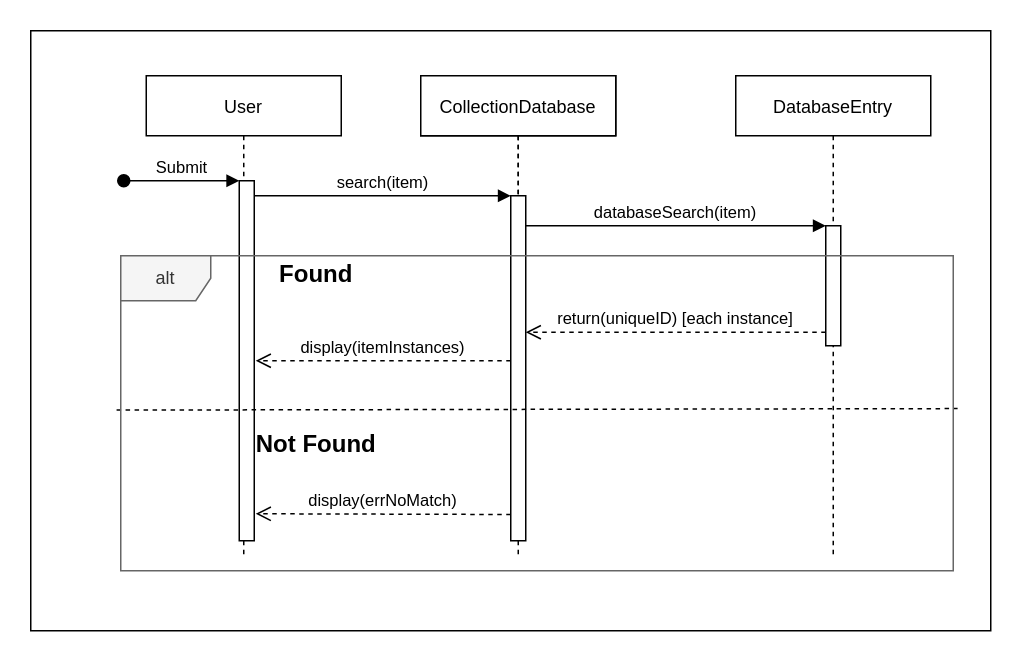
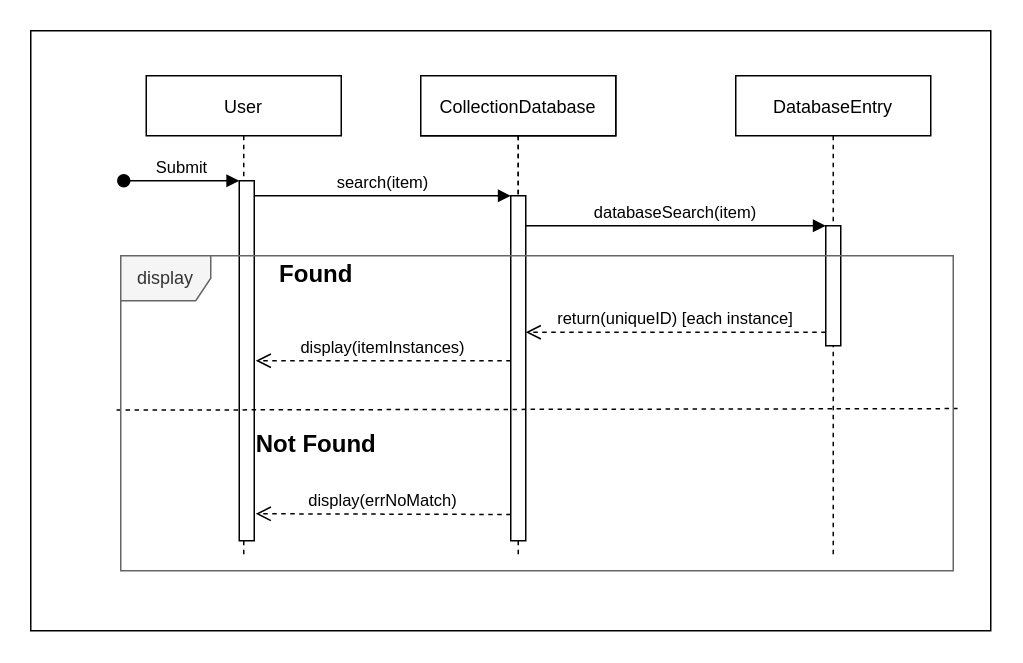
(166, 278) -> (166, 278)
